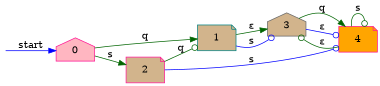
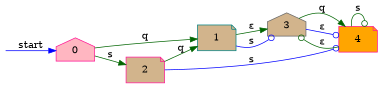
(178, 55) -> (178, 55)
